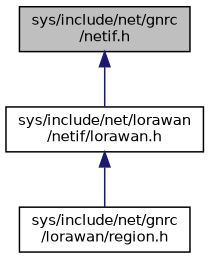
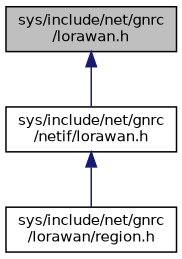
(105, 29) -> (91, 29)
(105, 129) -> (91, 129)
